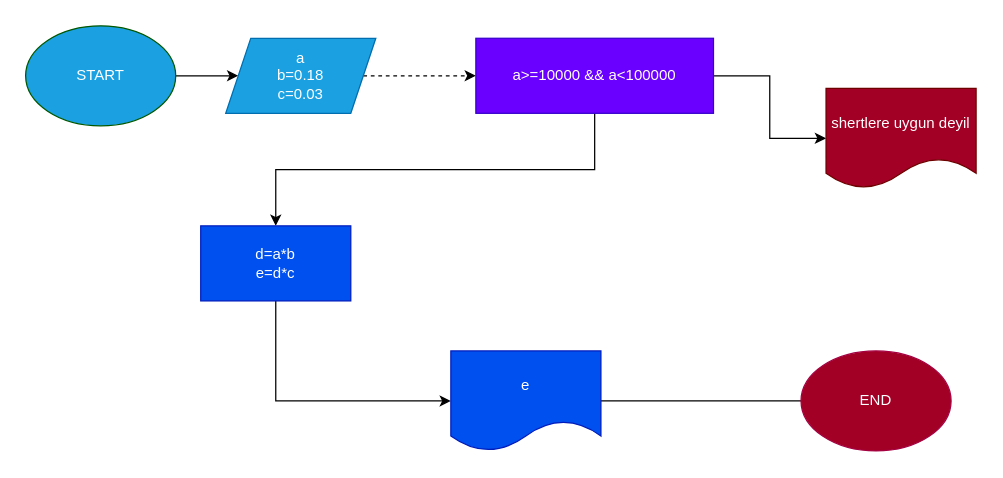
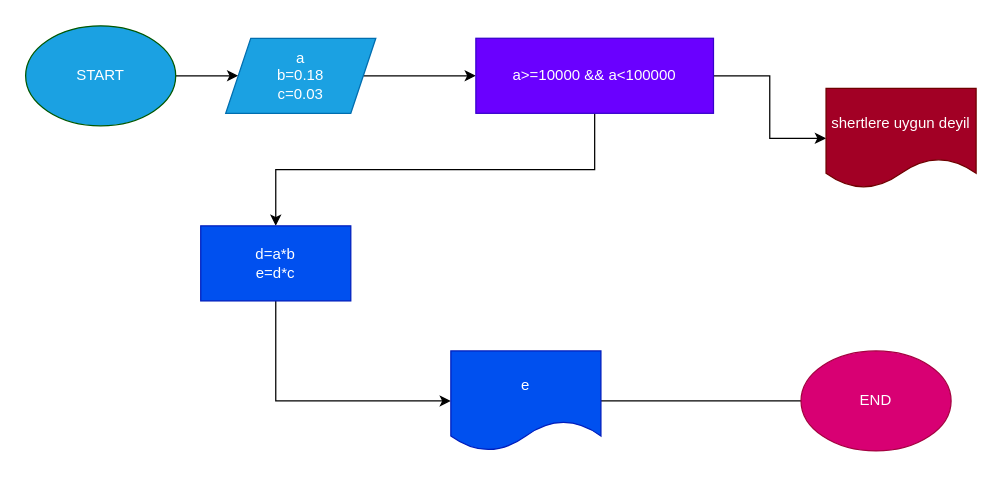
(416, 76) -> (416, 76)
(876, 401) -> (876, 401)
